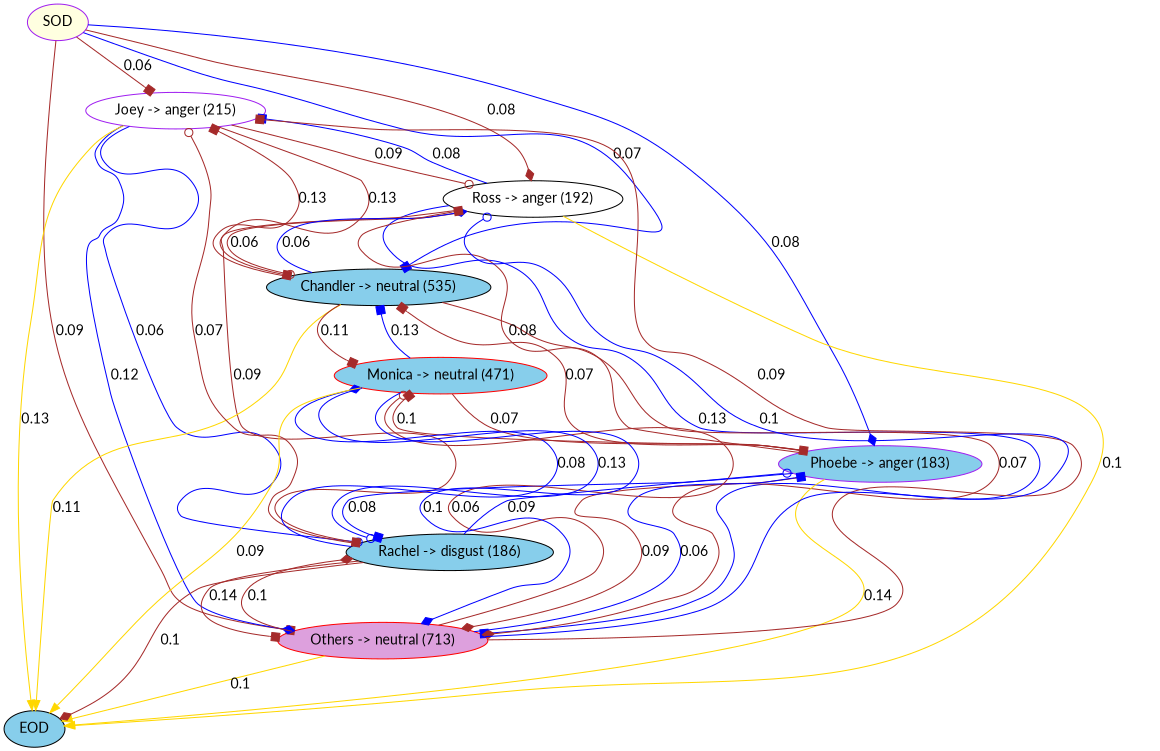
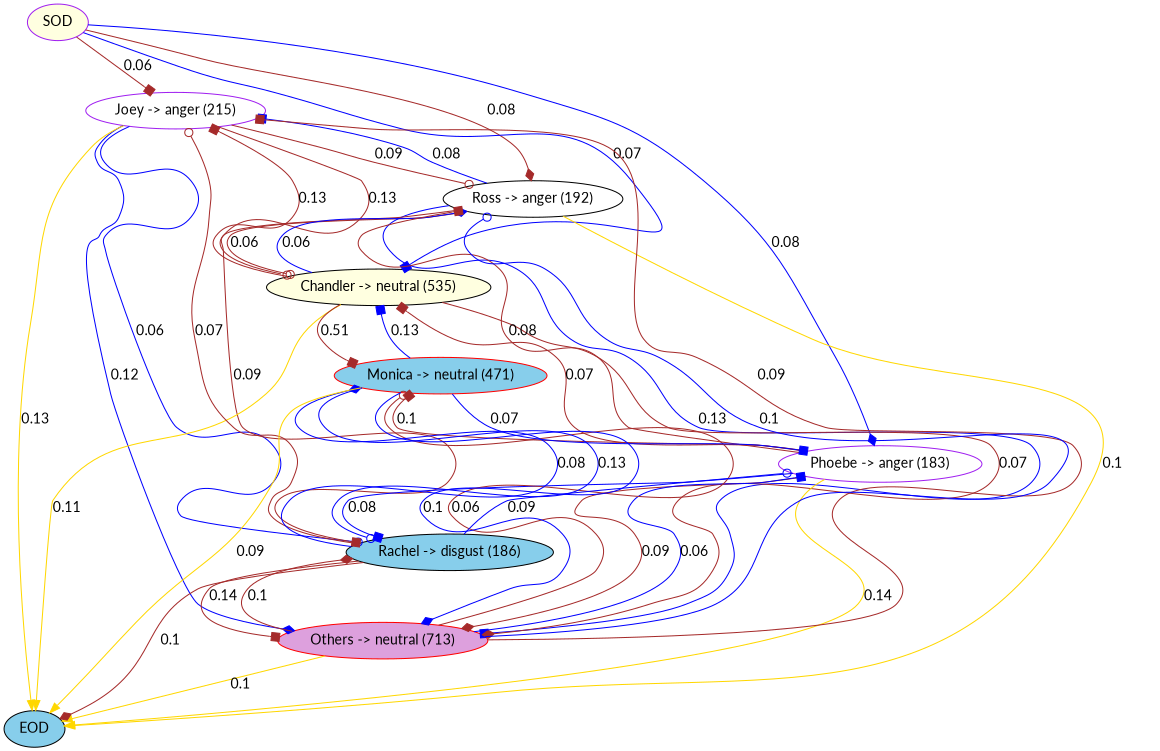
(348, 228) -> (348, 228)
(379, 287) -> (379, 287)
(335, 331) -> (335, 331)
(70, 388) -> none
(618, 443) -> (618, 443)
(880, 464) -> (880, 464)
